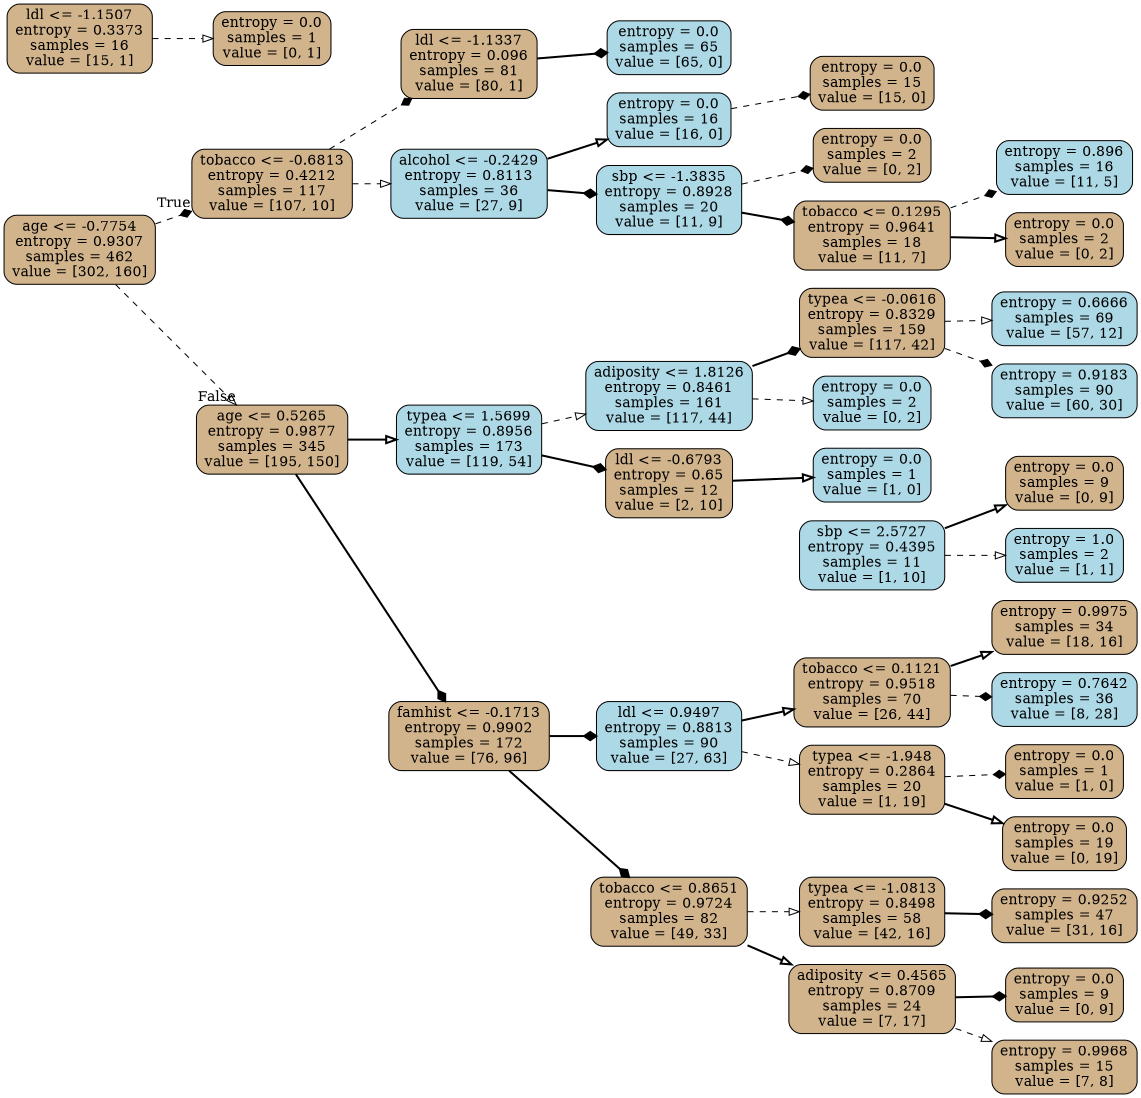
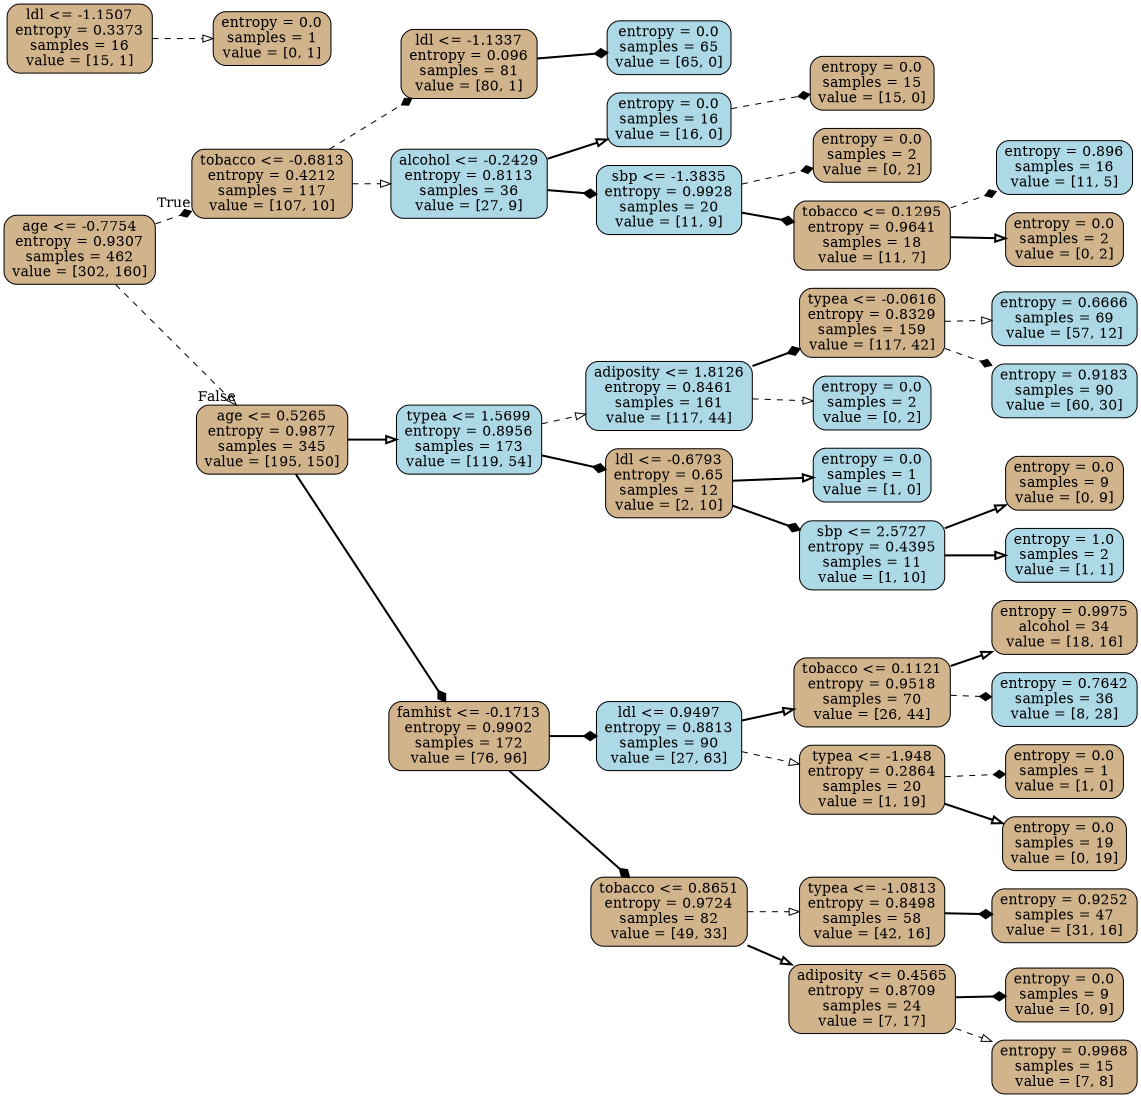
(669, 200) -> (669, 200)
none -> (760, 516)
(970, 555) -> (970, 555)
(1065, 627) -> (1065, 627)
